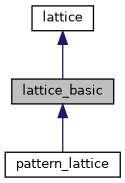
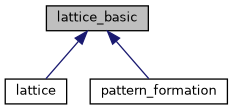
(63, 62) -> (62, 60)
(63, 165) -> (159, 91)
